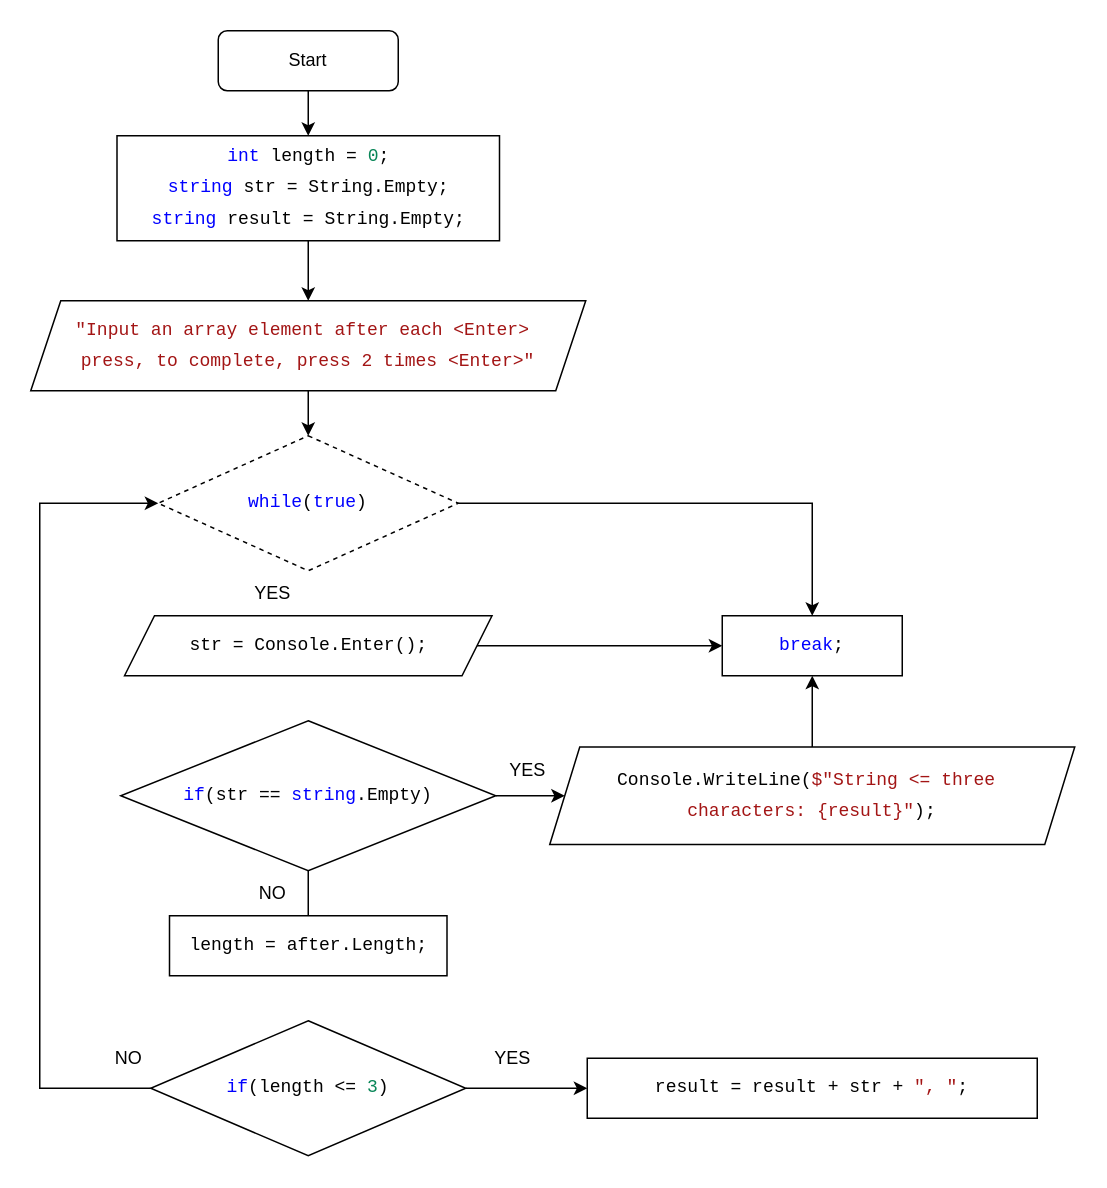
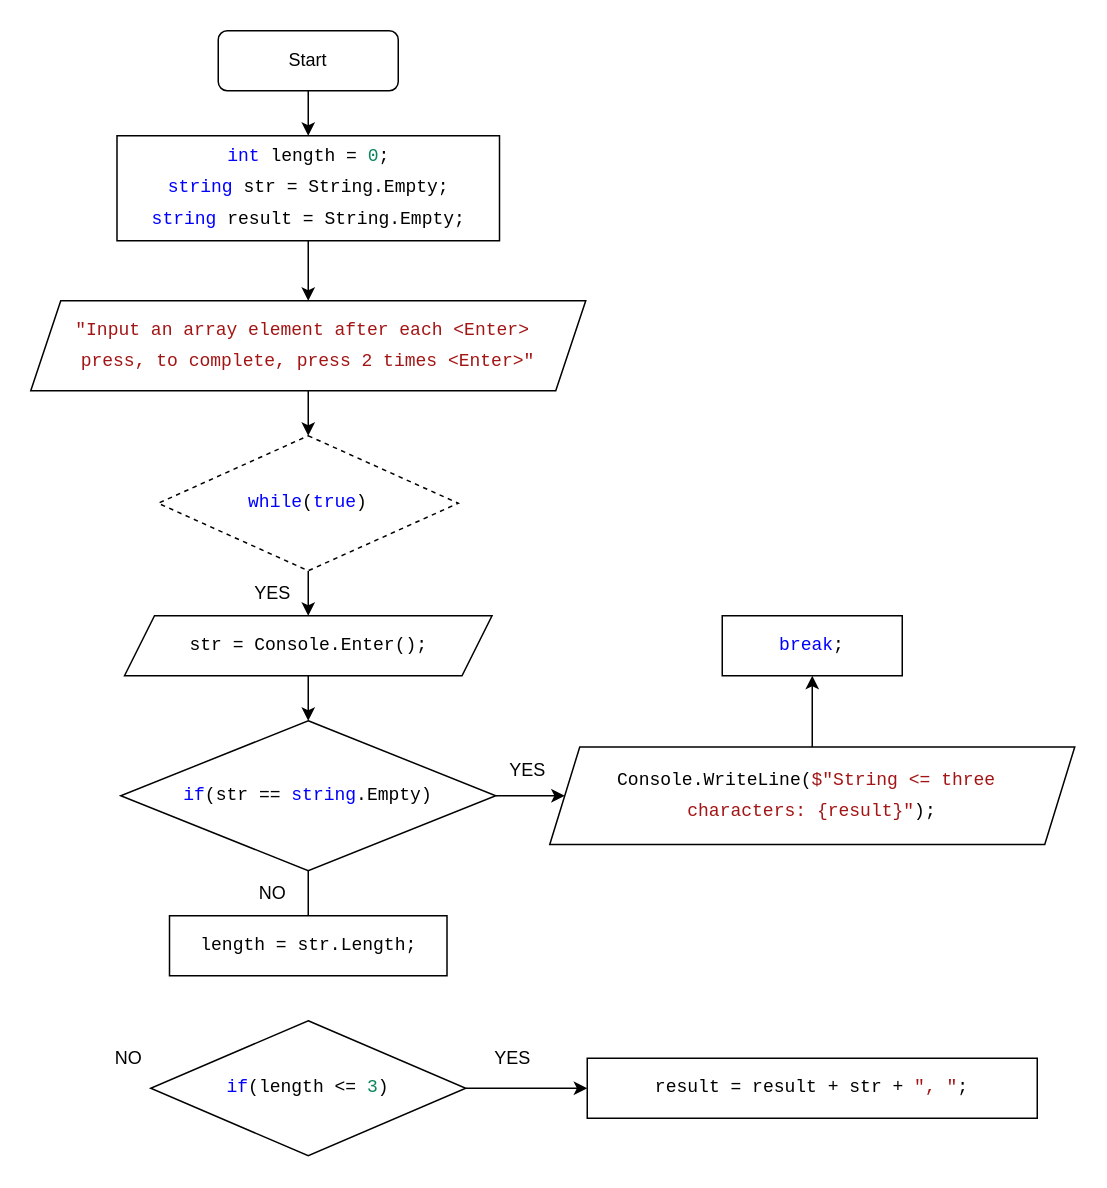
(686, 503) -> (308, 599)
(594, 646) -> (308, 704)
(40, 797) -> none
(309, 946) -> (309, 946)
